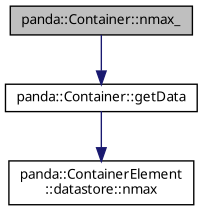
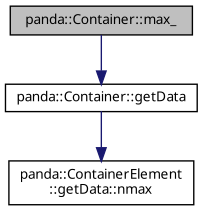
(101, 21) -> (101, 21)
(101, 183) -> (101, 183)
